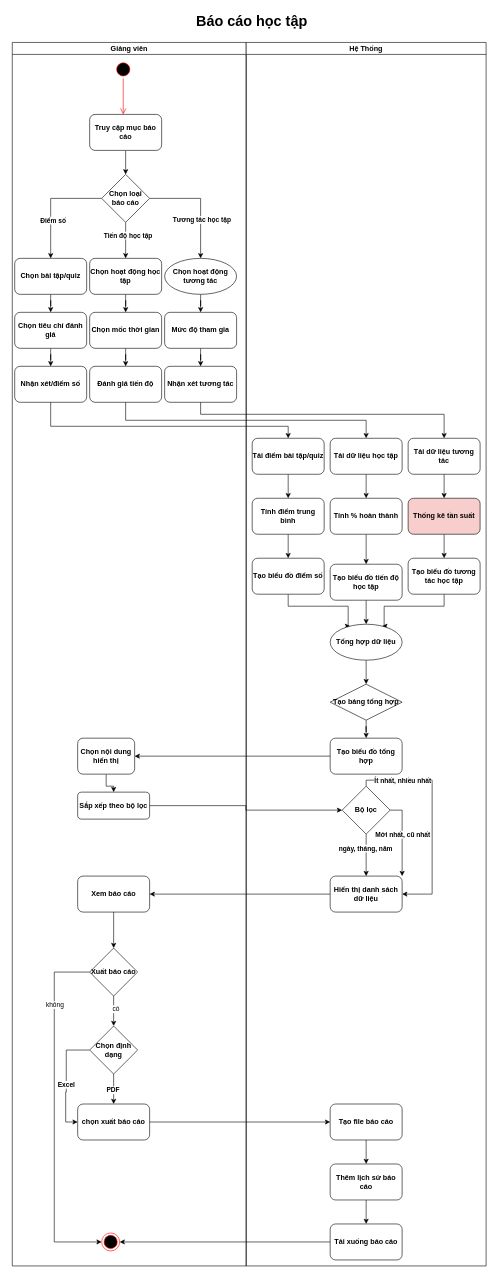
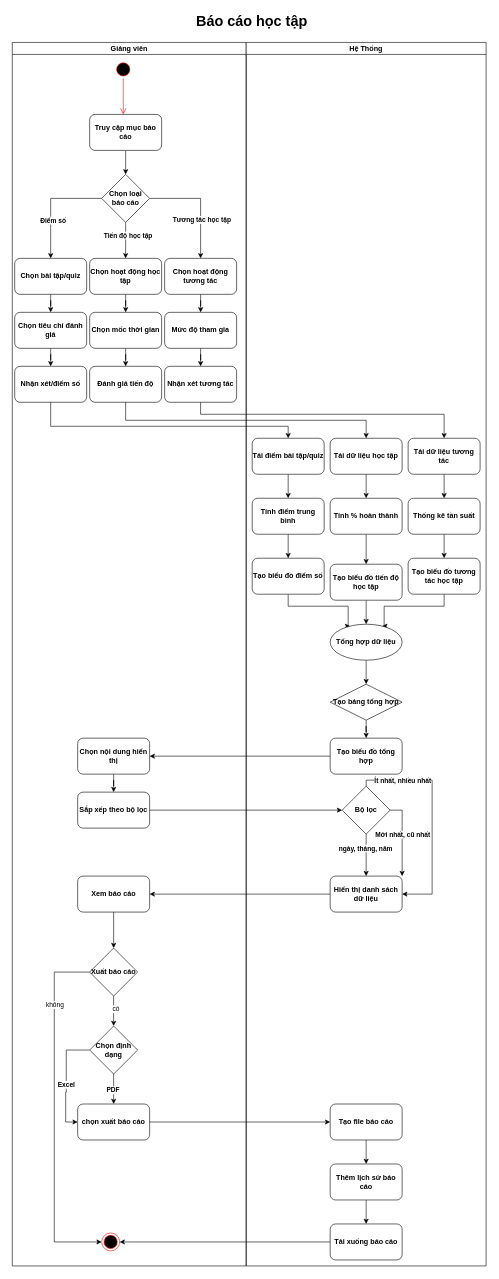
(201, 276) -> (201, 276)
(444, 516) -> (444, 516)
(106, 756) -> (114, 756)
(114, 806) -> (114, 810)
